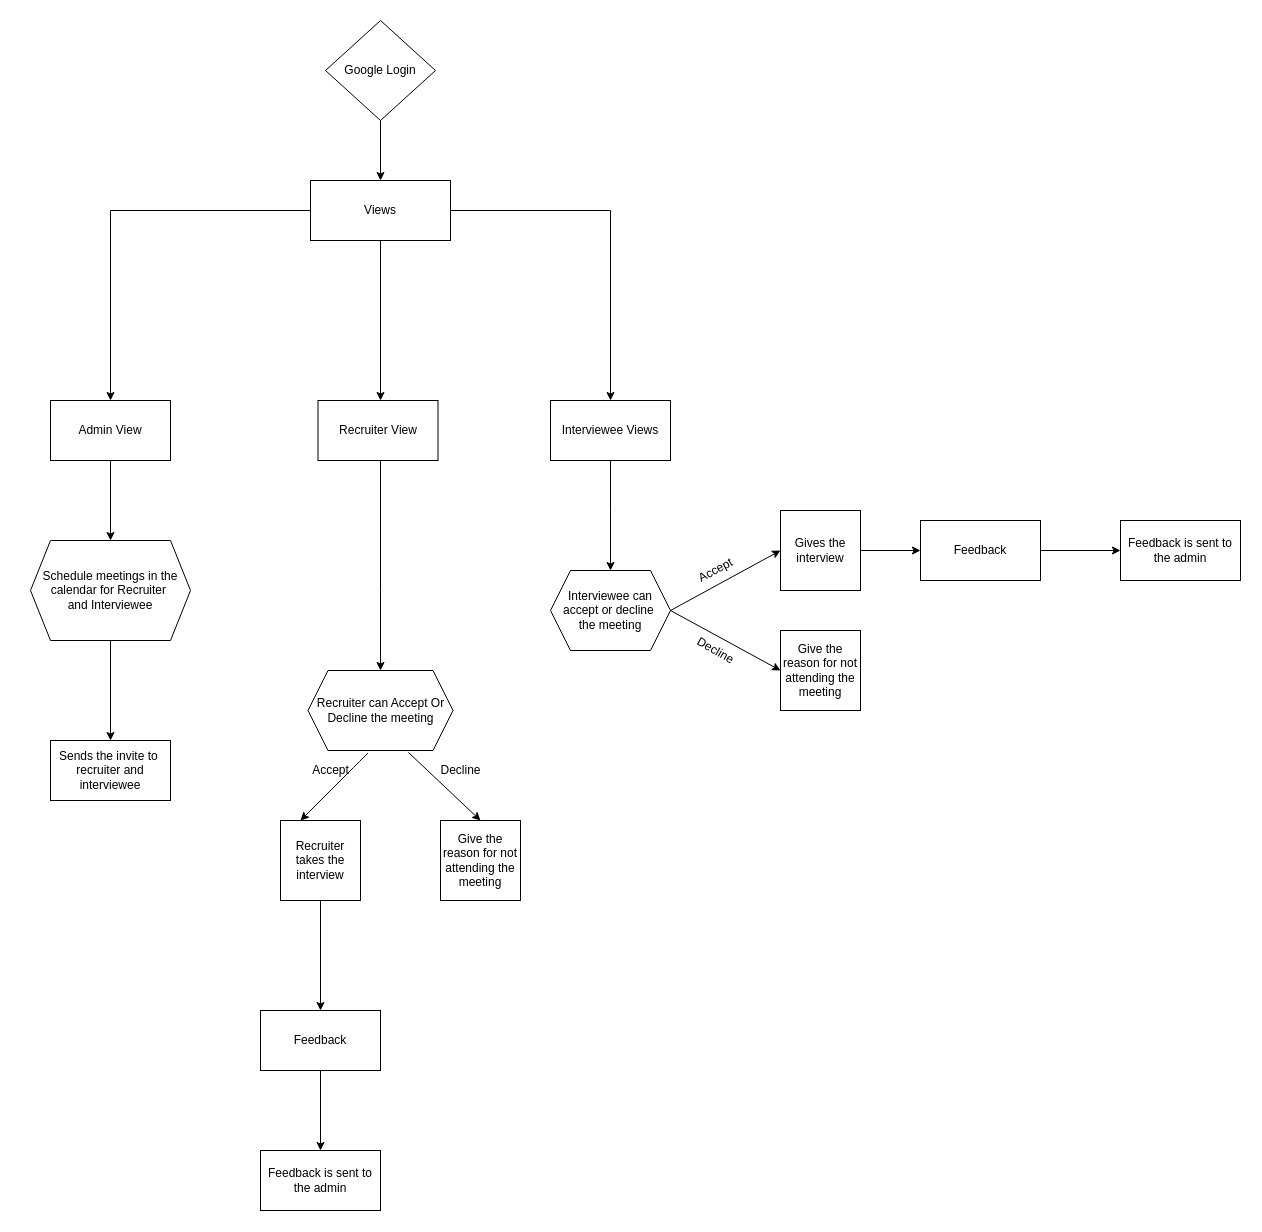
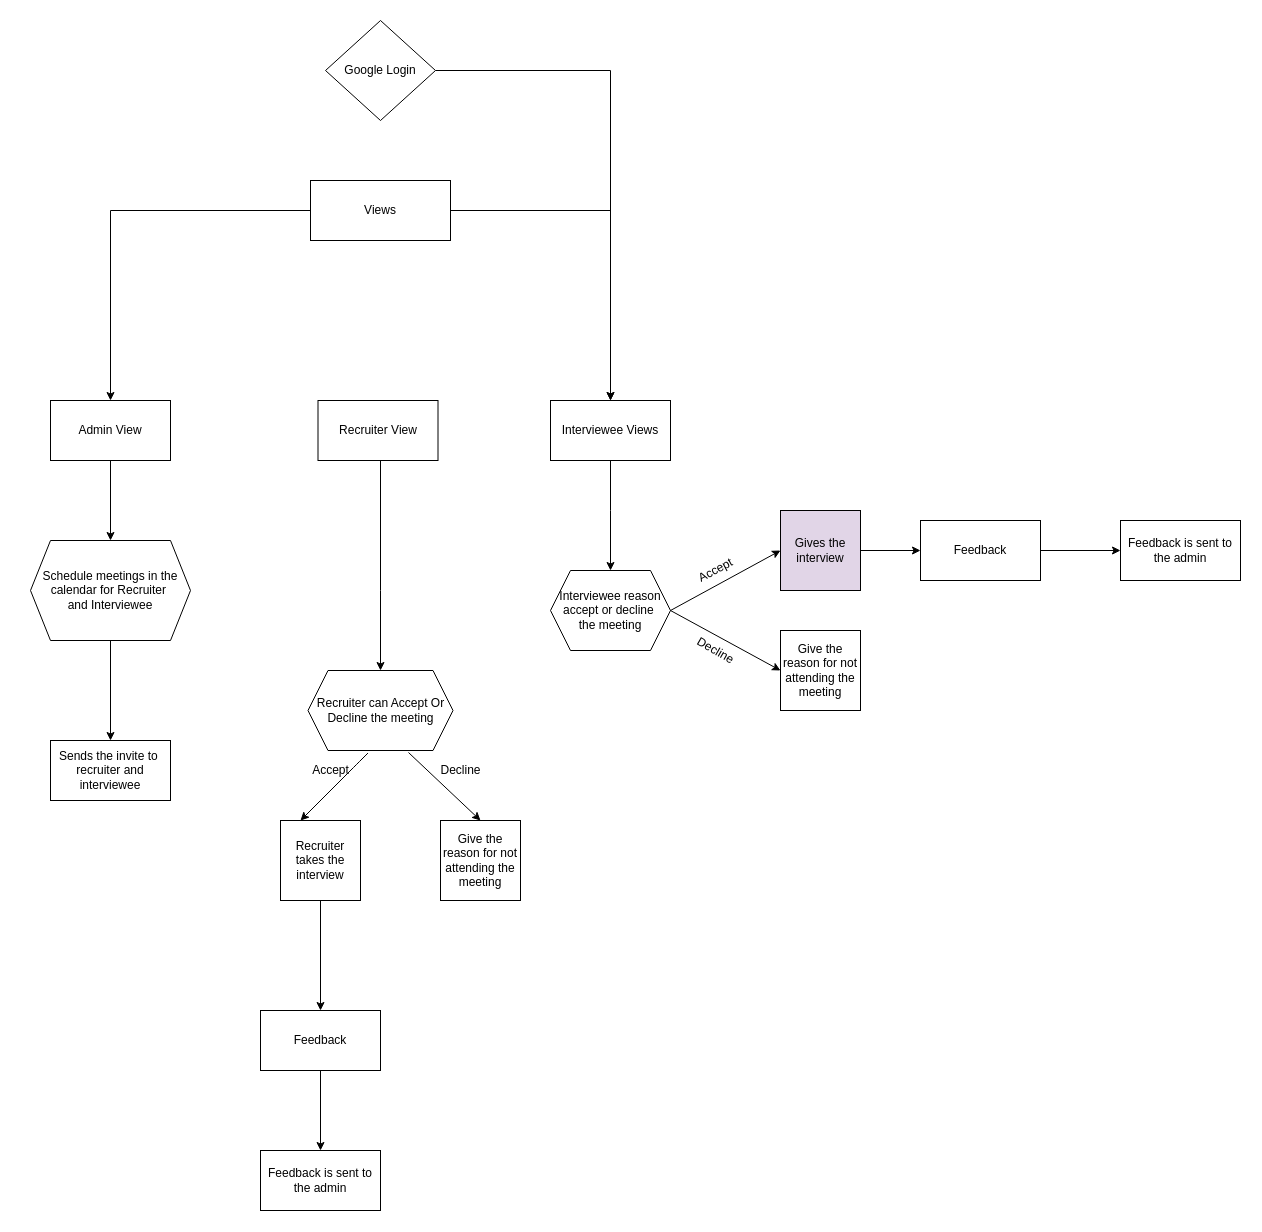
(381, 147) -> (592, 71)
(381, 317) -> none
(821, 551) -> (821, 551)
(611, 611) -> (611, 611)
